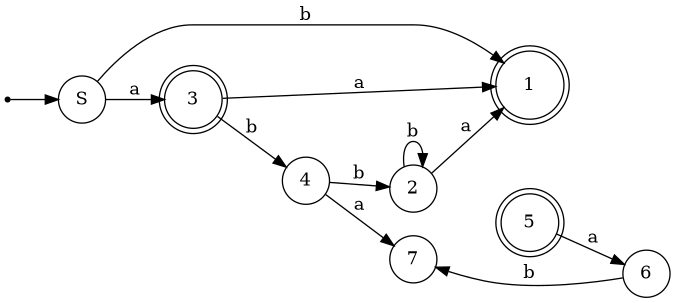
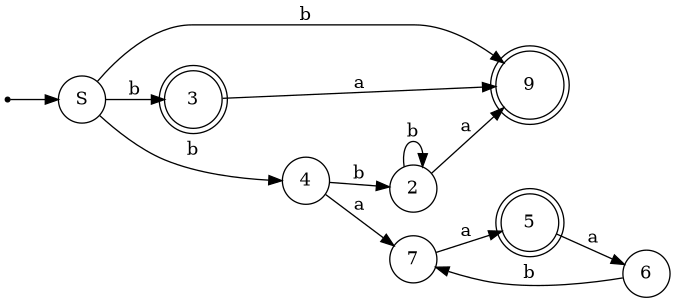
(530, 85) -> (530, 85)
(135, 90) -> (135, 90)
(247, 138) -> (178, 165)
none -> (463, 244)
